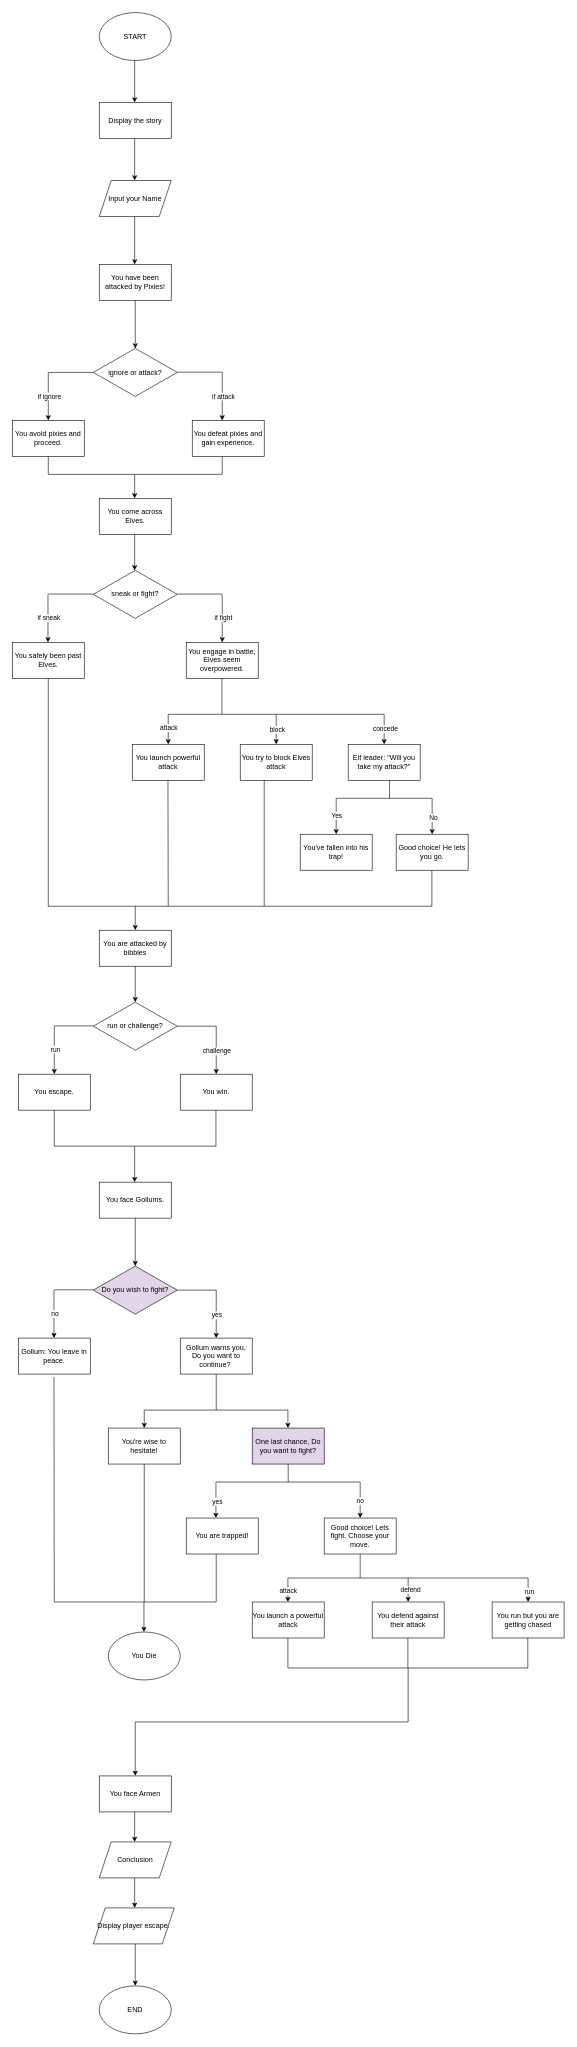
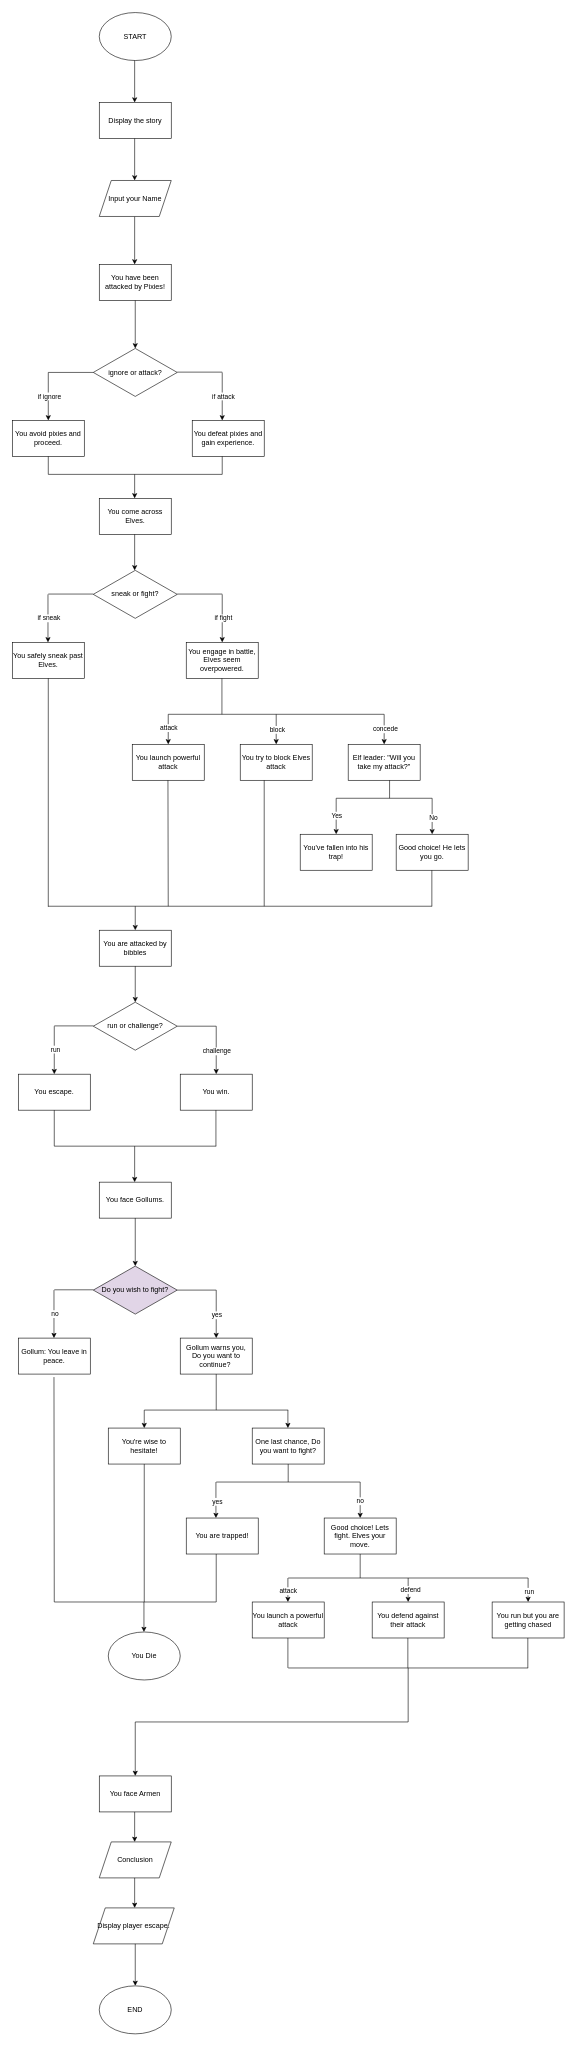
(48, 660) -> (48, 660)
(288, 1446) -> (288, 1446)
(360, 1536) -> (360, 1536)
